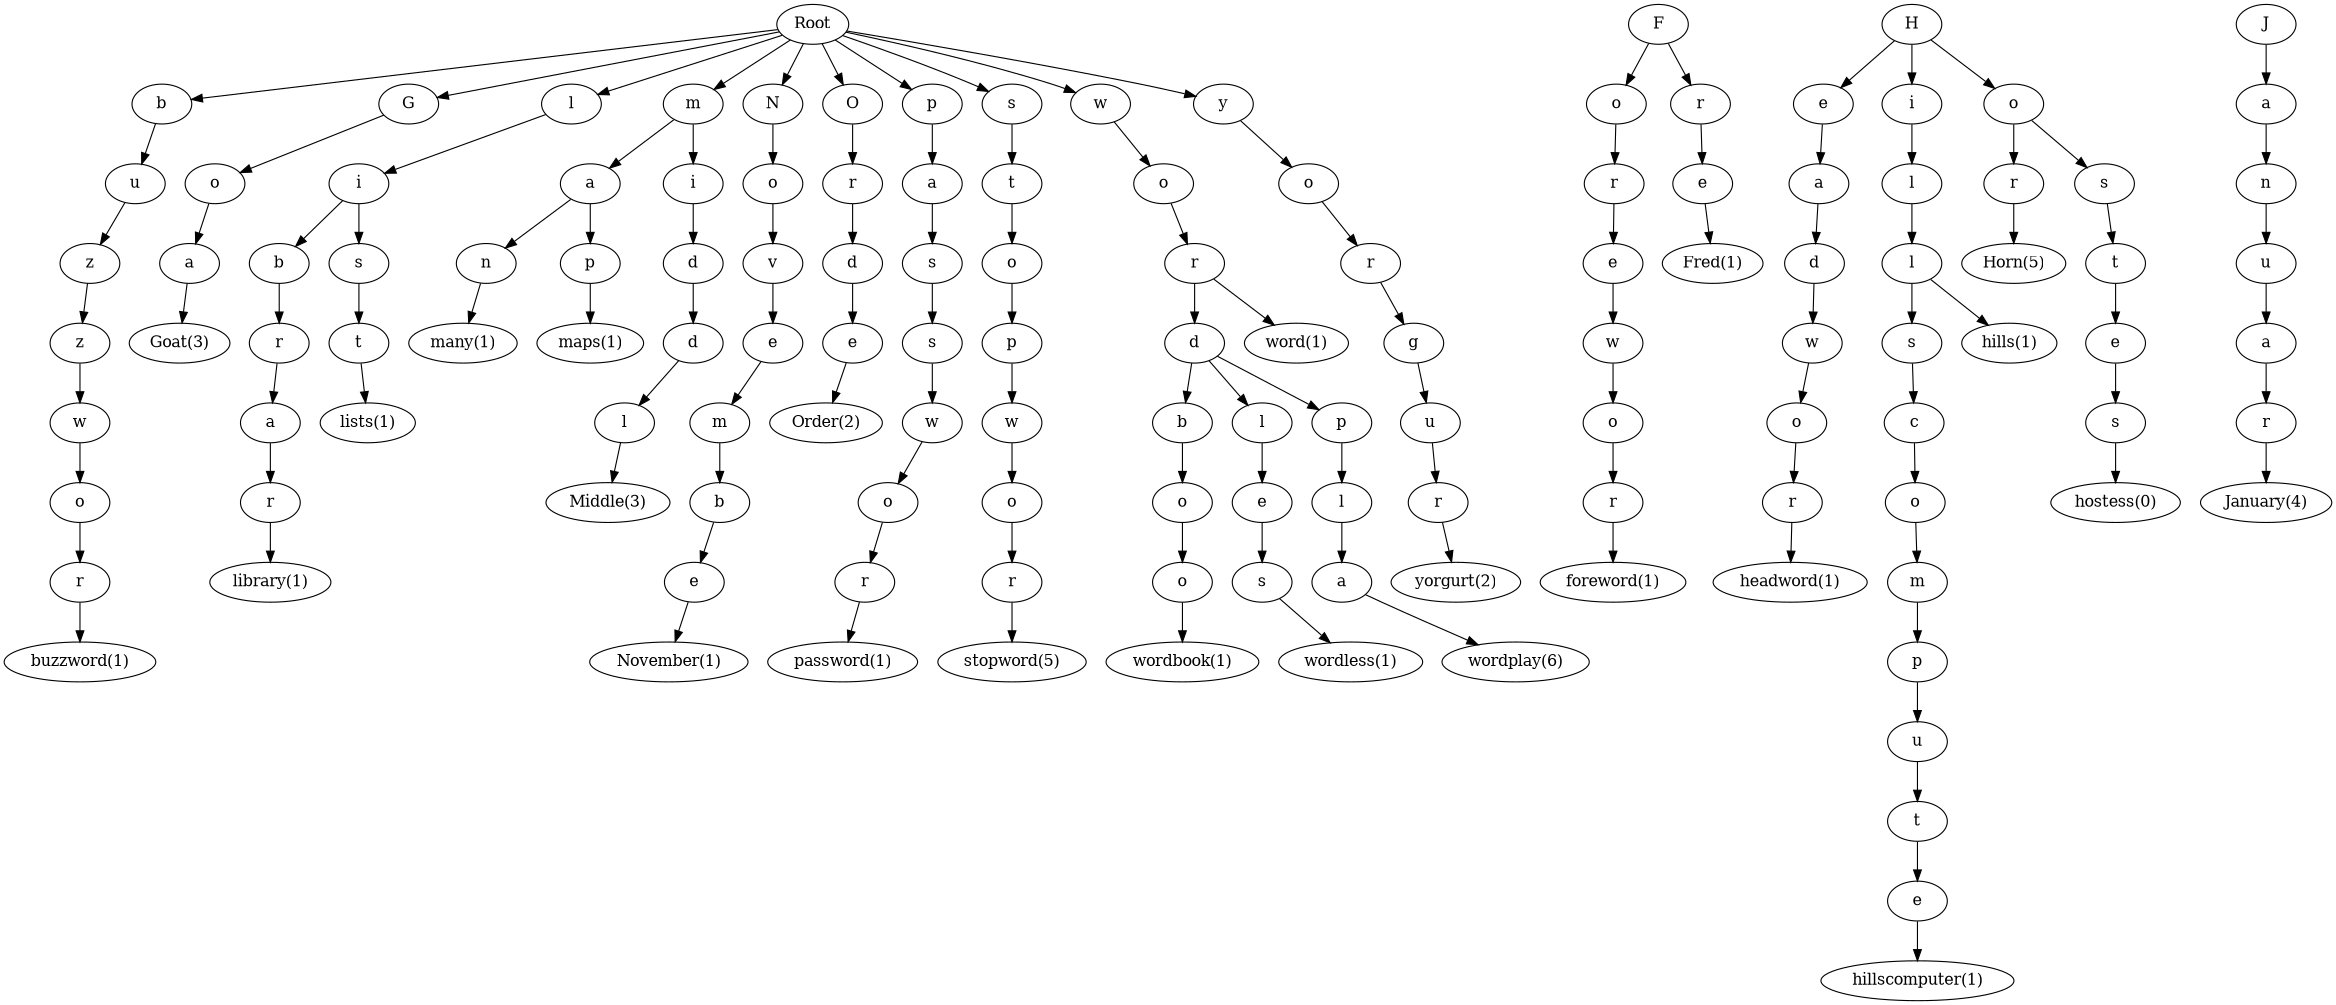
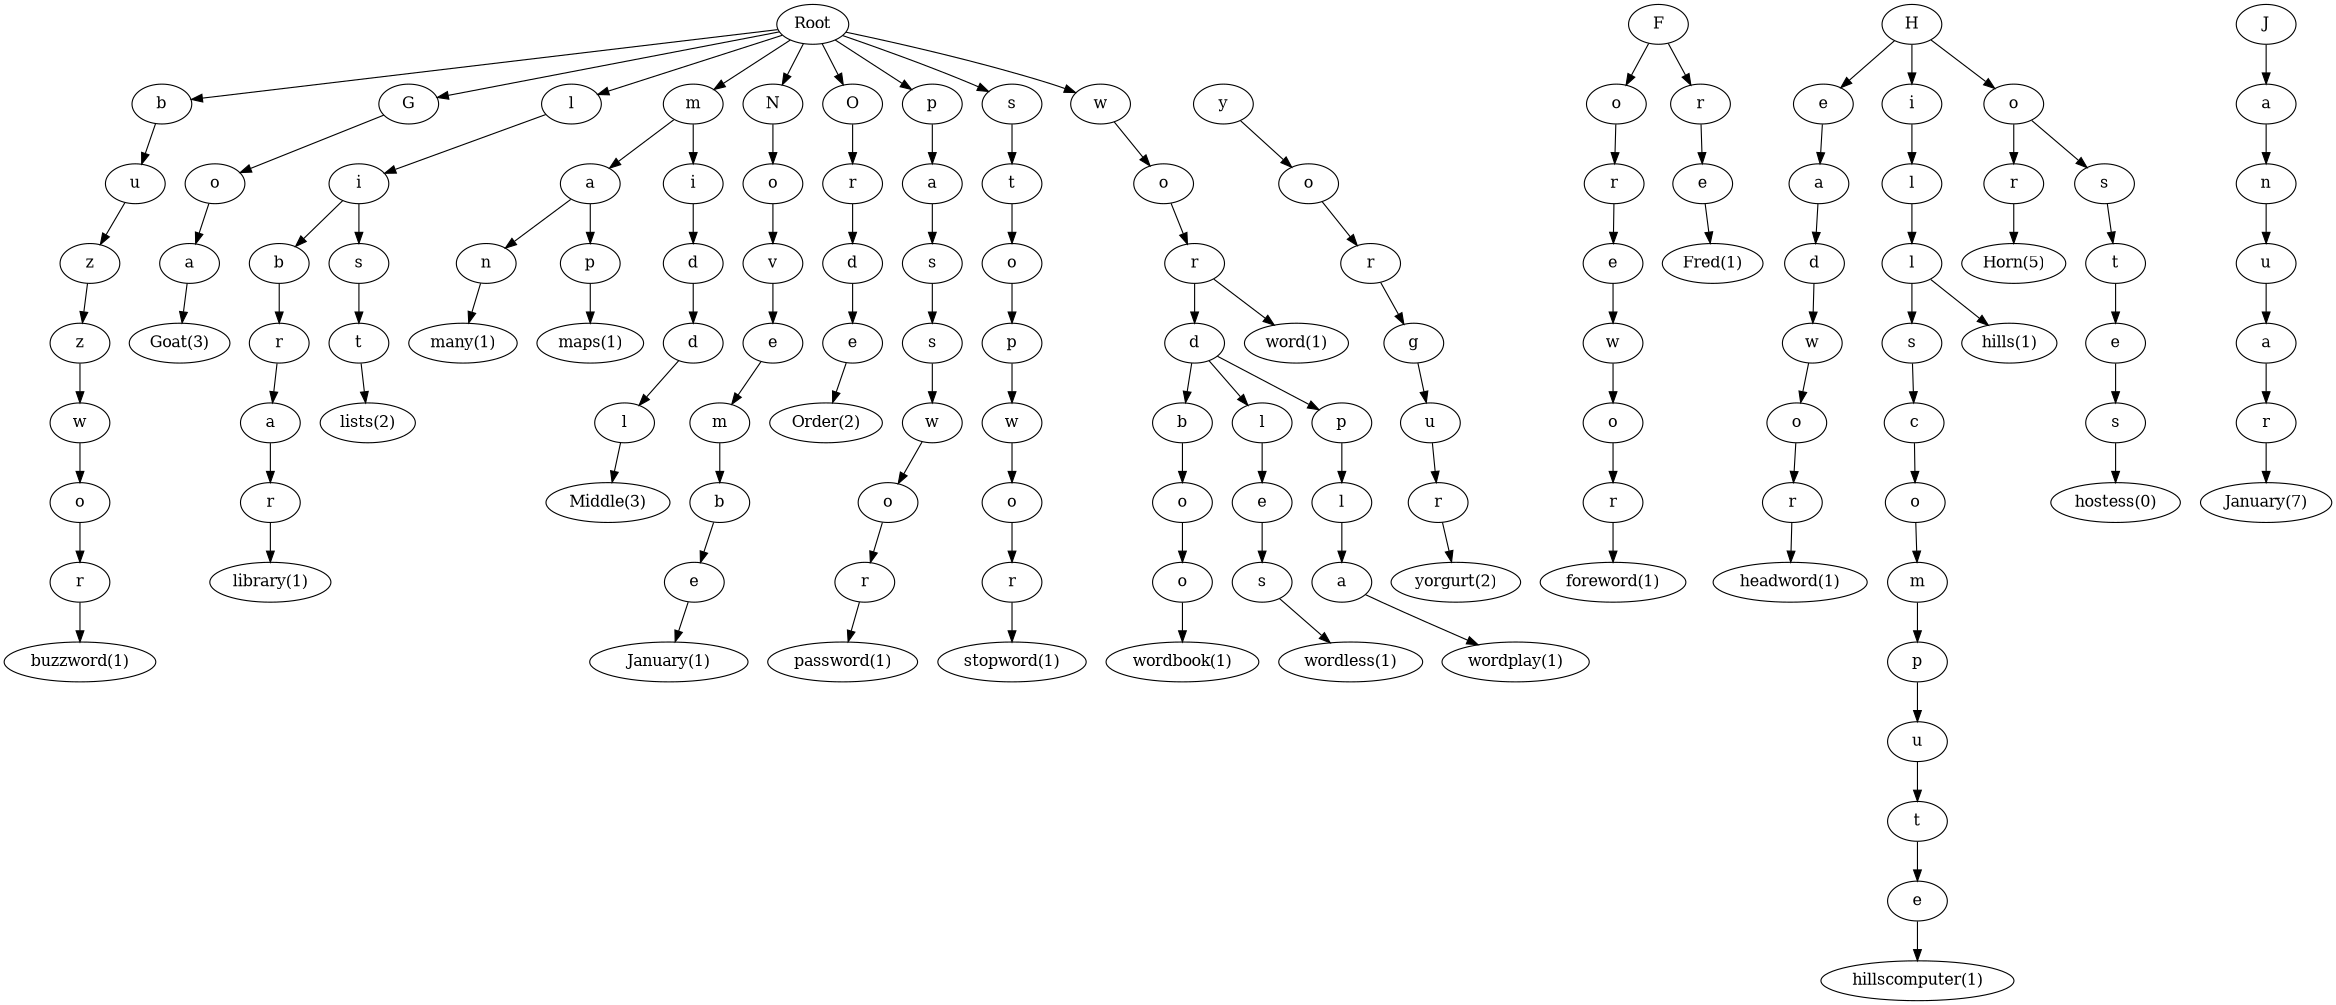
(1016, 60) -> none
(368, 423) -> (368, 423)
(2266, 503) -> (2266, 503)
(669, 662) -> (669, 662)
(1012, 662) -> (1012, 662)
(1516, 662) -> (1516, 662)
